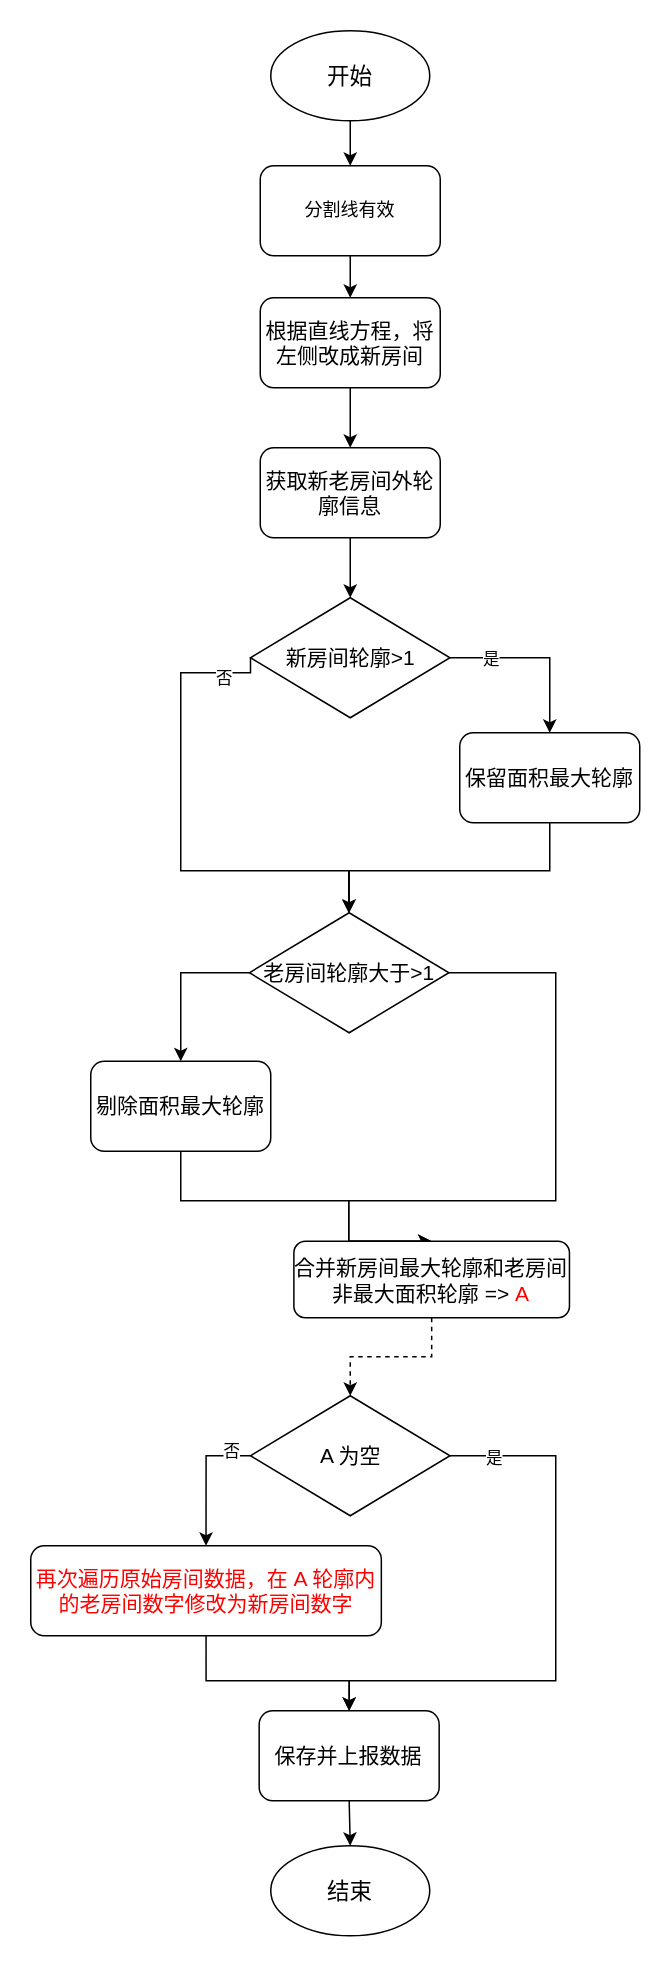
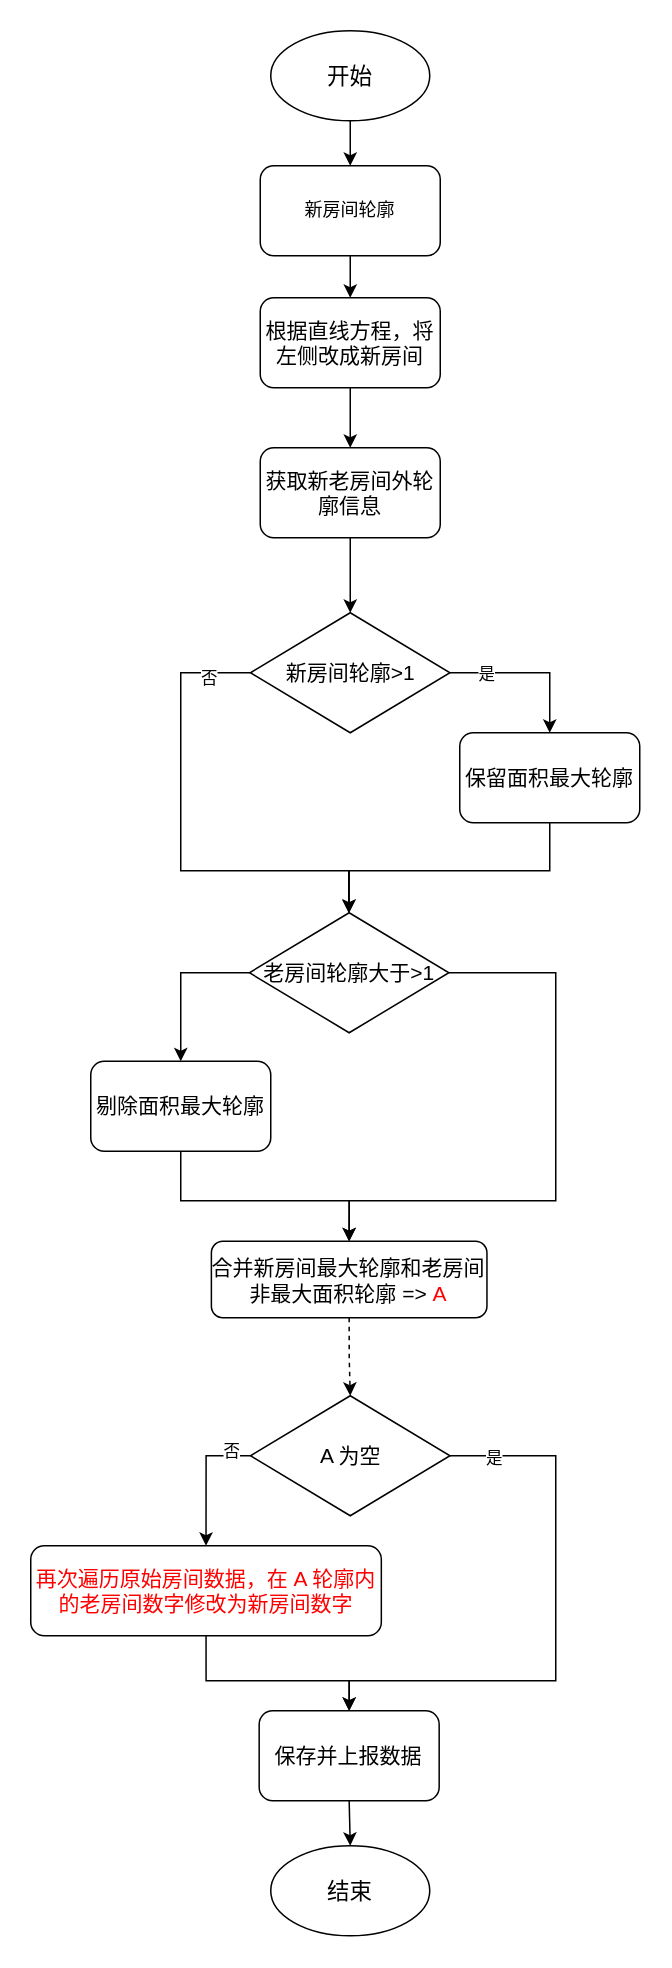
(350, 211) -> (350, 211)
(350, 658) -> (350, 673)
(432, 1280) -> (349, 1280)
